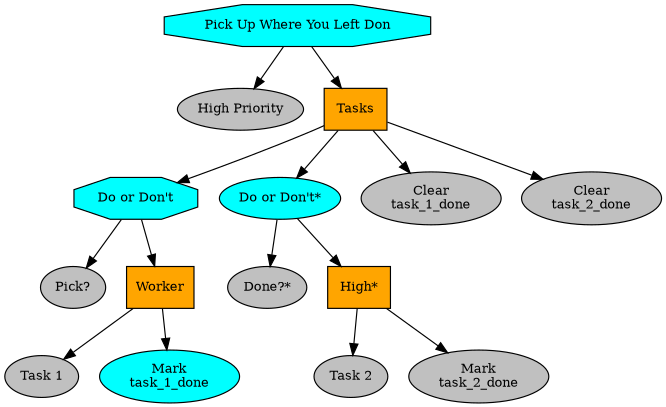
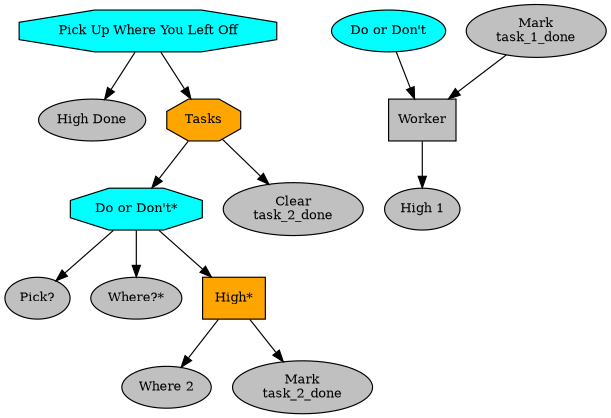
(297, 26) -> (148, 31)
(240, 109) -> (92, 120)
(356, 109) -> (204, 120)
(257, 153) -> none
(136, 198) -> (389, 31)
(280, 198) -> (136, 209)
(431, 198) -> none
(107, 239) -> (89, 252)
(160, 287) -> (422, 120)
(267, 287) -> (136, 298)
(164, 324) -> (482, 73)
(42, 377) -> (422, 209)
(170, 377) -> (536, 31)
(351, 377) -> (167, 387)
